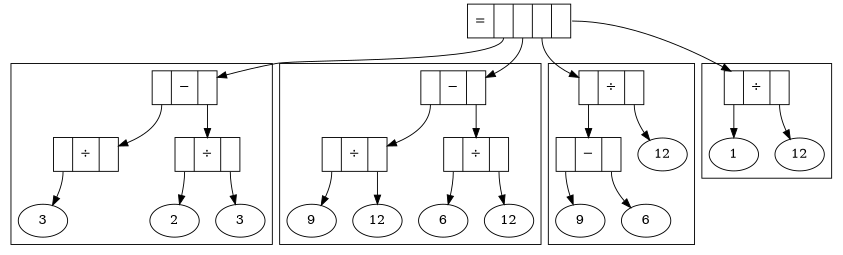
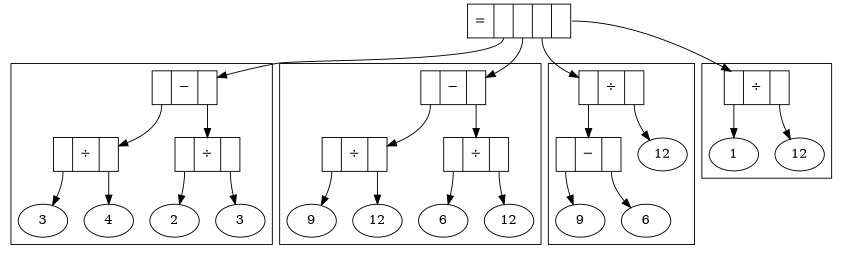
none -> (109, 221)
